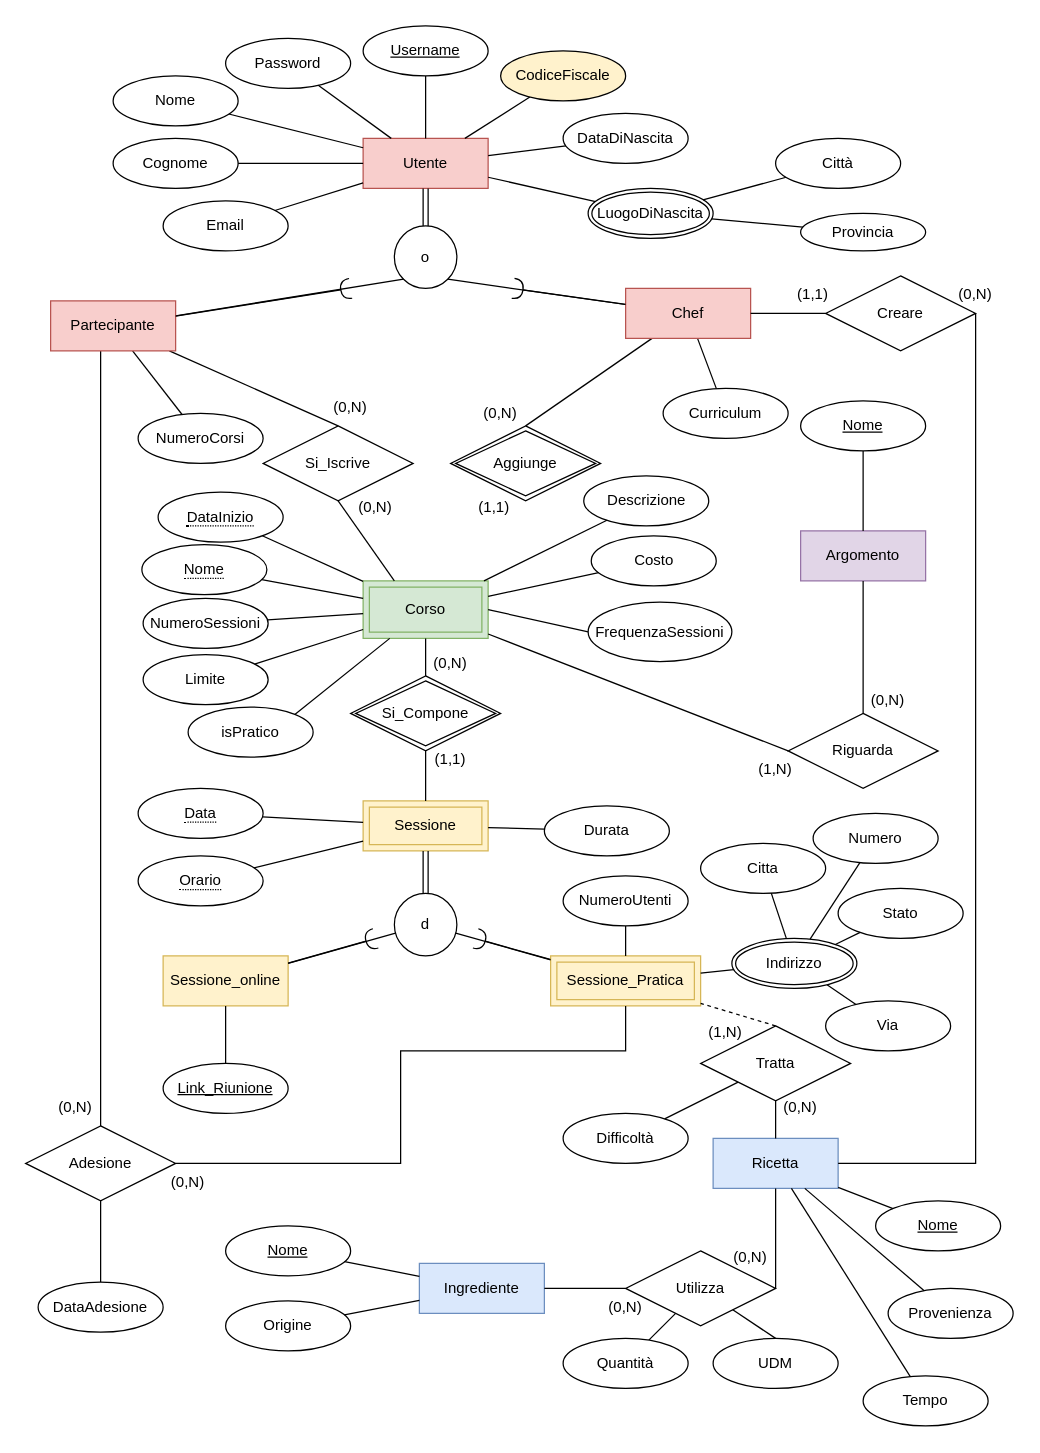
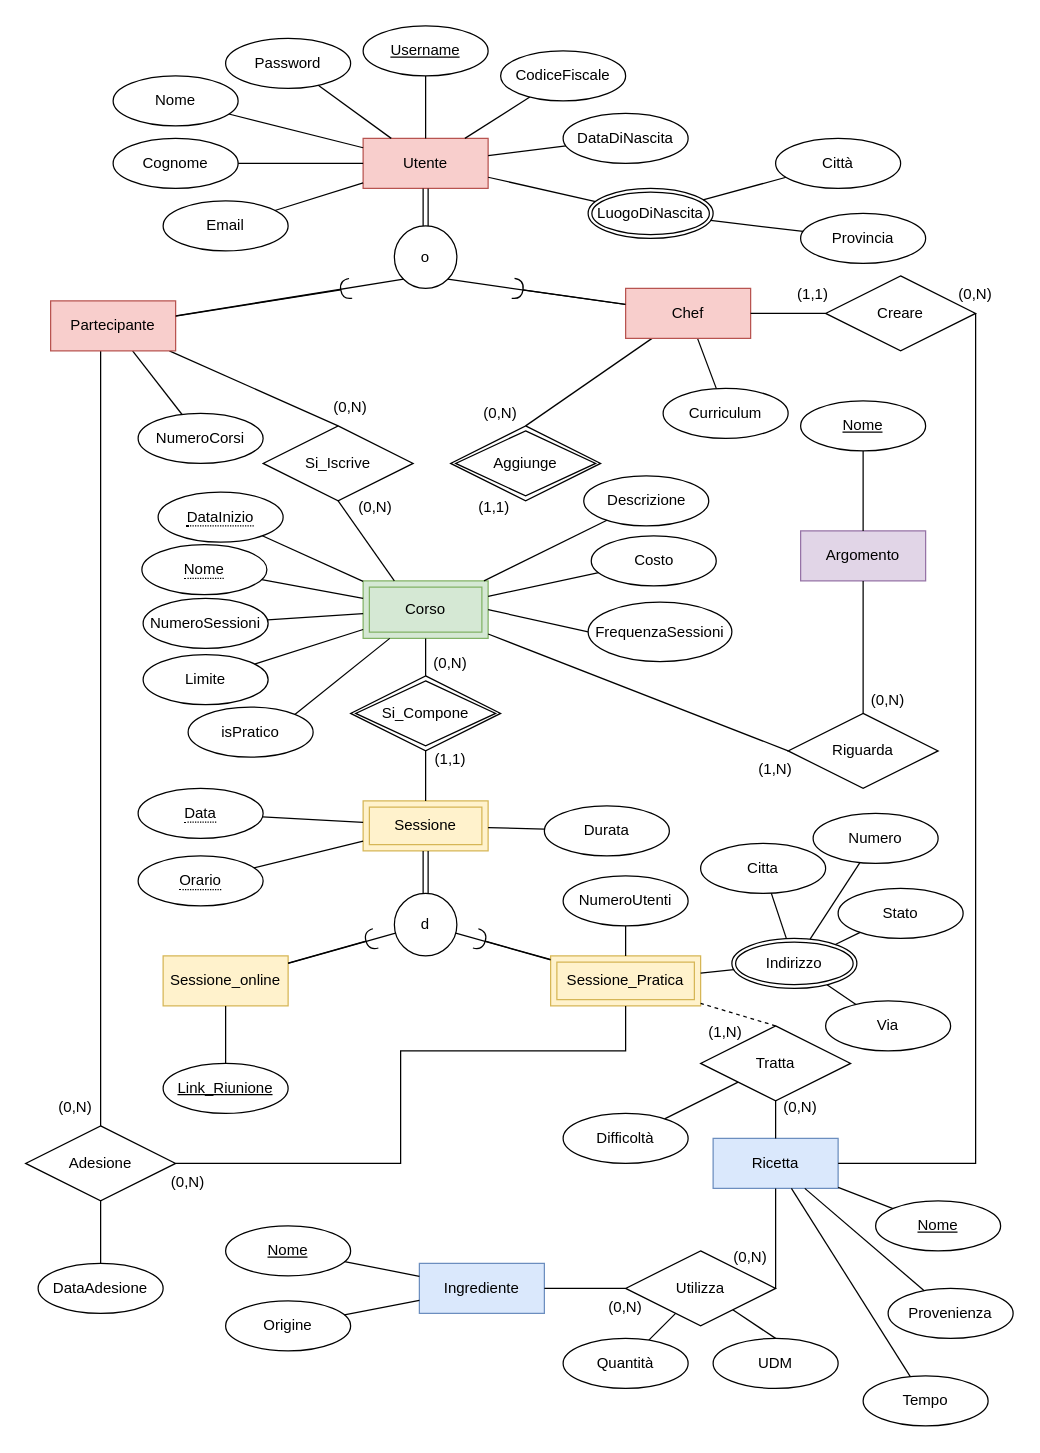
(563, 76) -> (563, 76)
(863, 232) -> (863, 238)
(101, 1307) -> (101, 1288)
